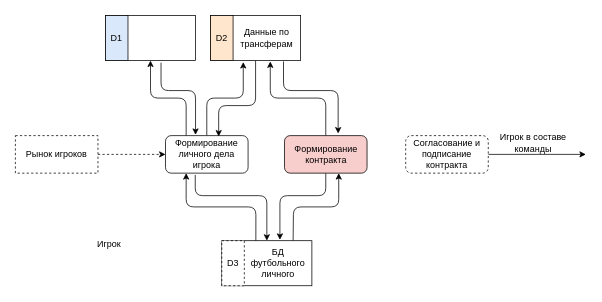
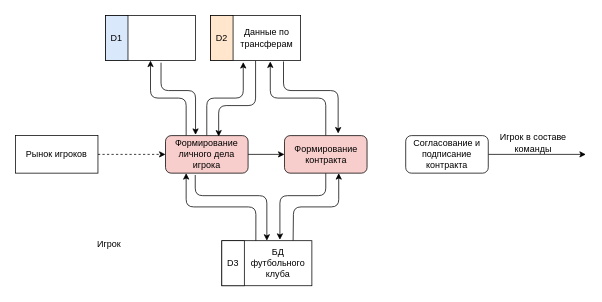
(57, 154) -> (57, 154)
(207, 154) -> (207, 154)
none -> (263, 154)
(447, 154) -> (447, 154)
(233, 263) -> (233, 263)
(278, 263) -> (278, 263)
